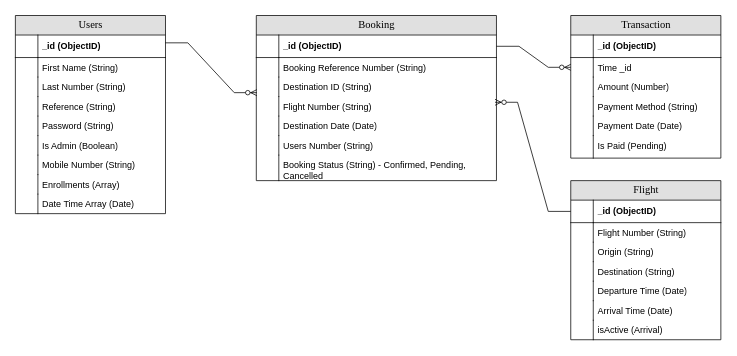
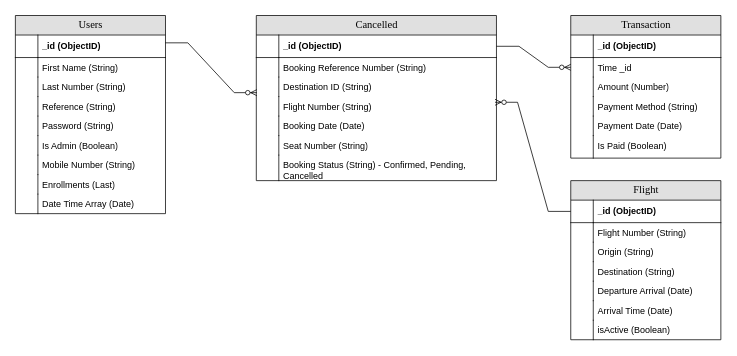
(377, 25) -> (377, 25)
(336, 127) -> (327, 127)
(333, 146) -> (330, 146)
(636, 146) -> (636, 146)
(87, 185) -> (84, 185)
(647, 292) -> (653, 292)
(637, 331) -> (638, 331)
